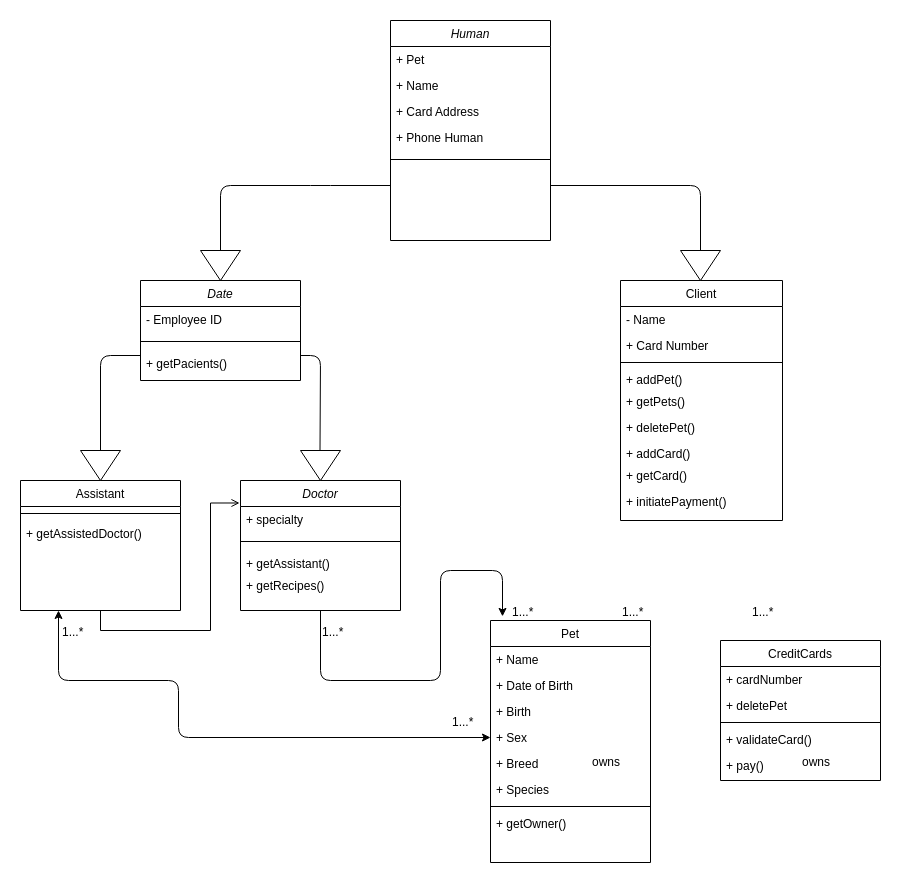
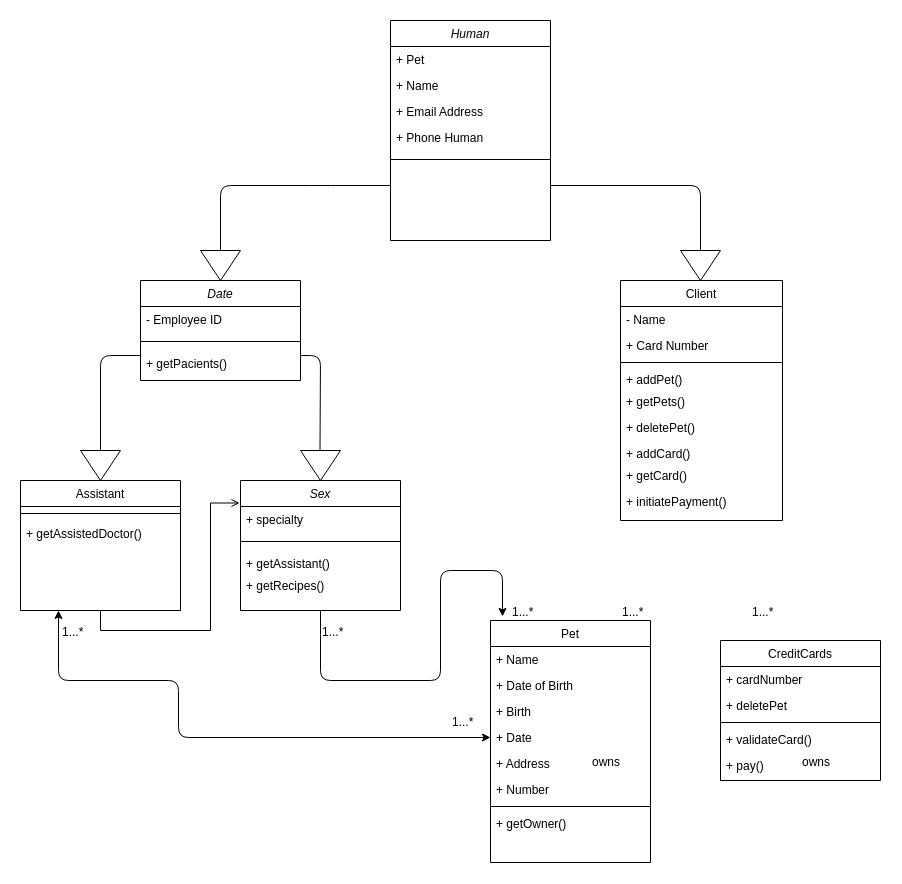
(440, 112) -> (440, 112)
(320, 494) -> (320, 494)
(511, 738) -> (515, 738)
(518, 764) -> (525, 764)
(523, 790) -> (521, 790)
